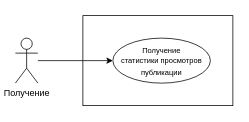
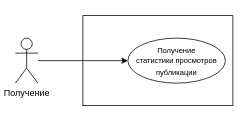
(162, 60) -> (177, 60)
